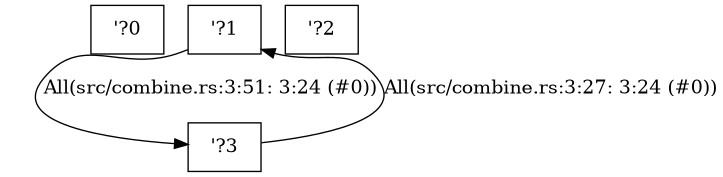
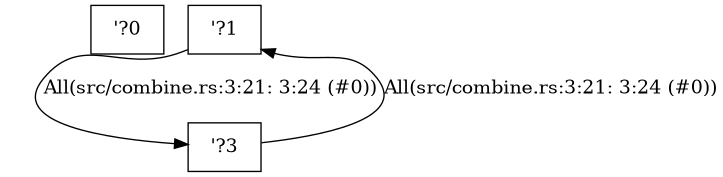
(322, 30) -> none
(210, 88) -> (210, 88)
(551, 88) -> (551, 88)
